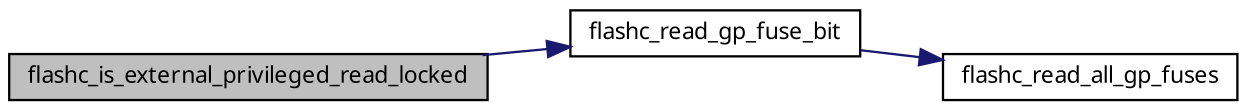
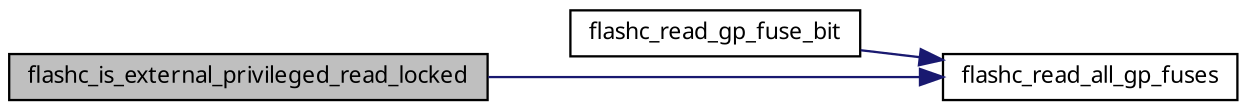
(515, 52) -> (704, 77)
